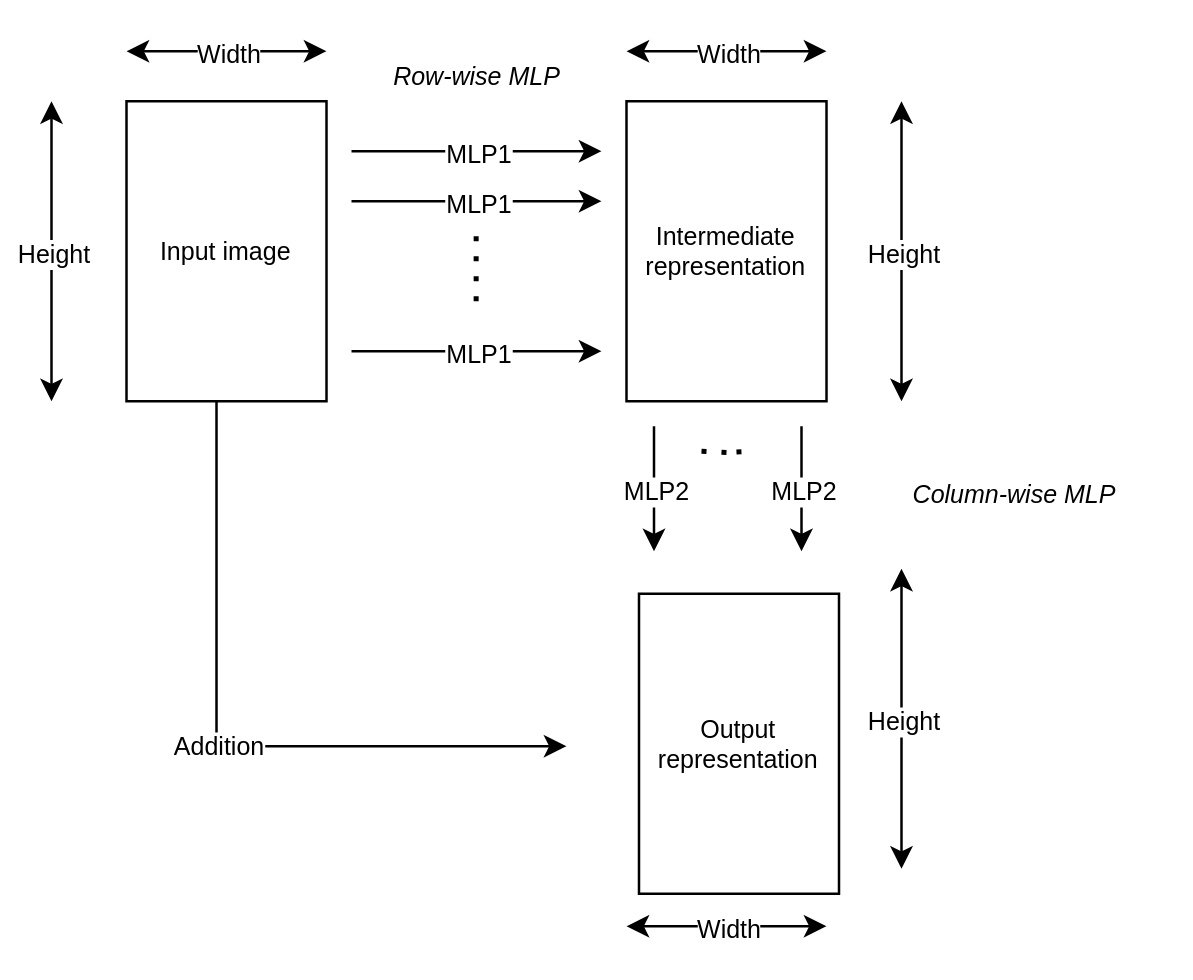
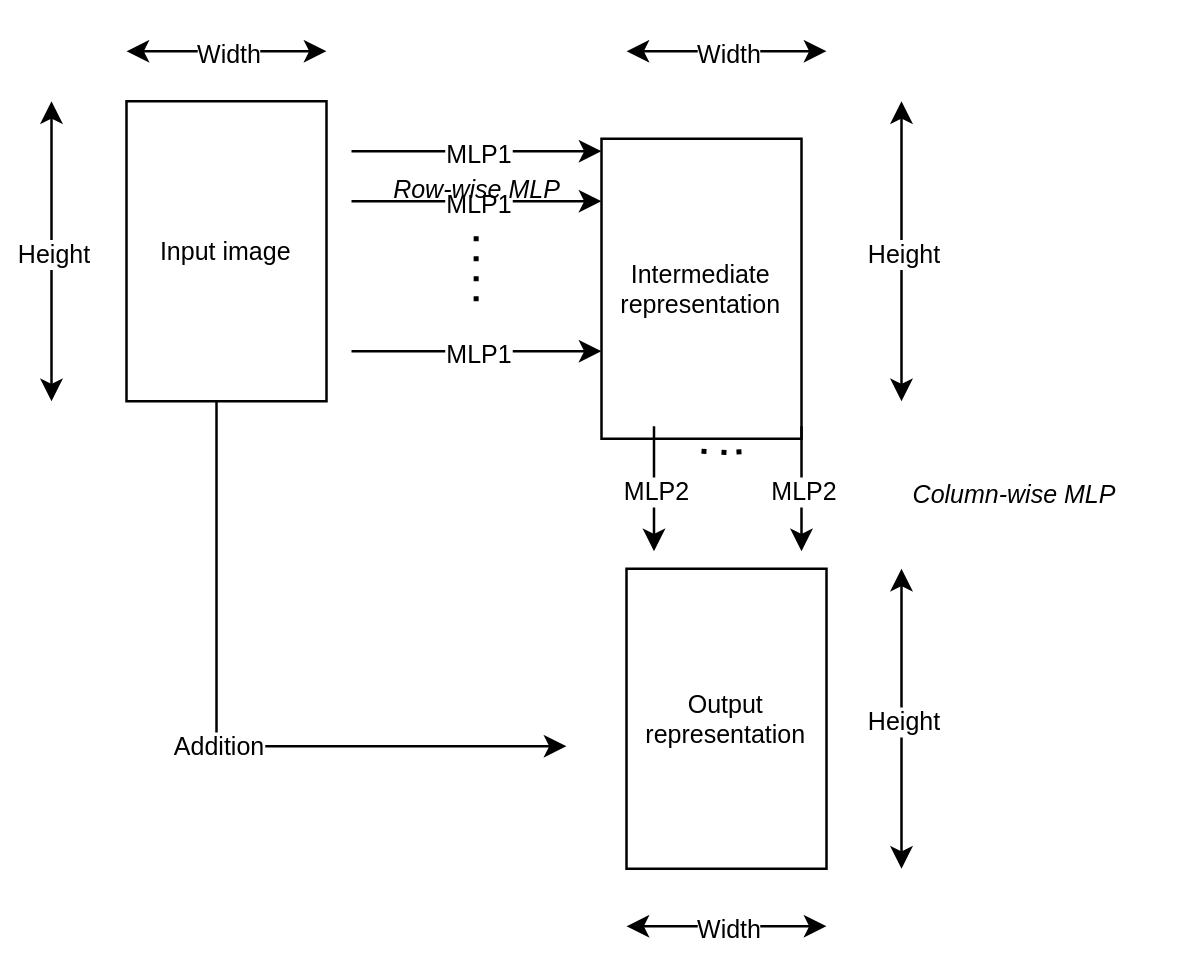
(476, 76) -> (476, 189)
(726, 251) -> (701, 289)
(739, 744) -> (726, 719)
